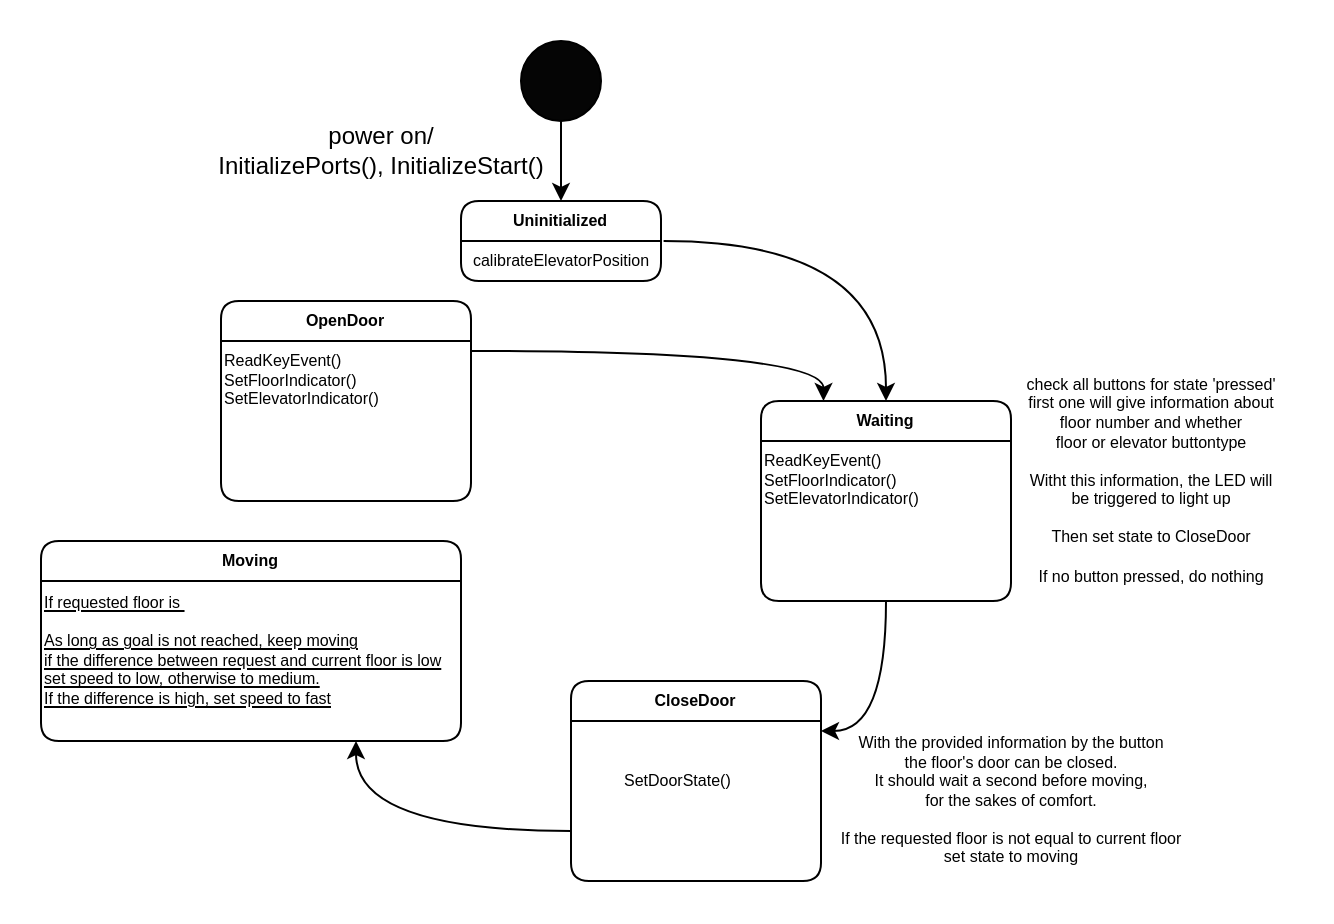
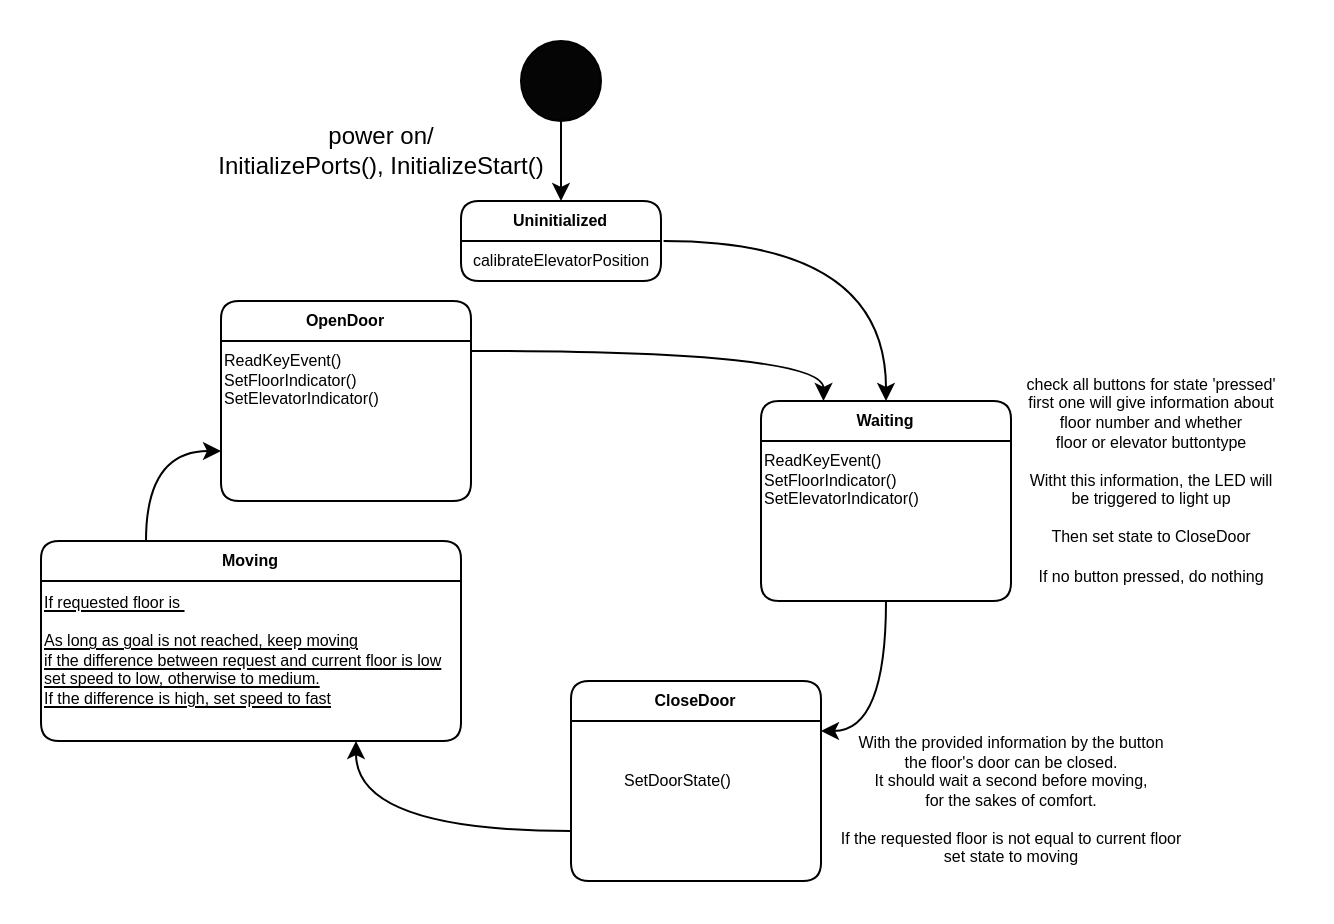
none -> (158, 480)
